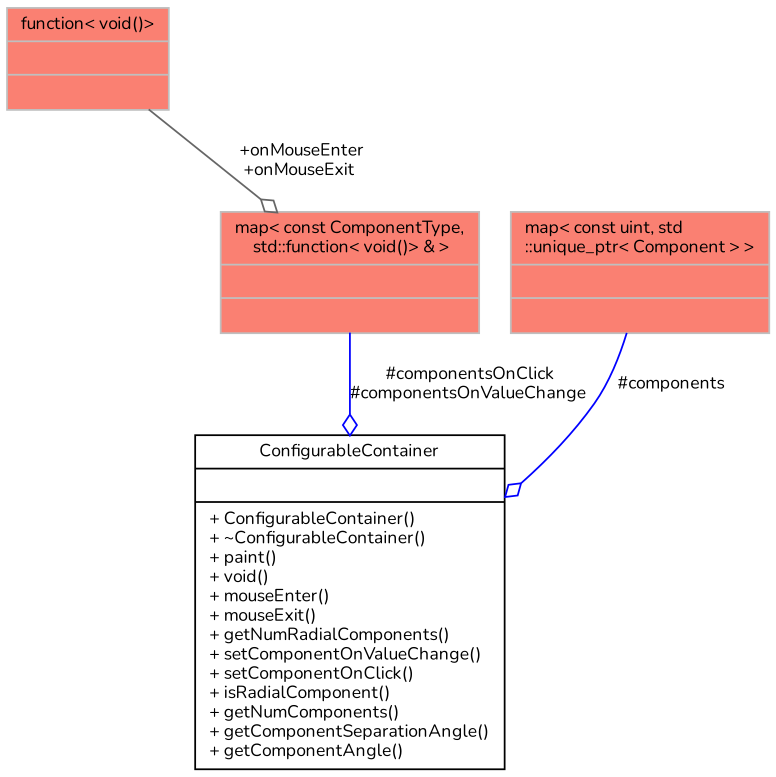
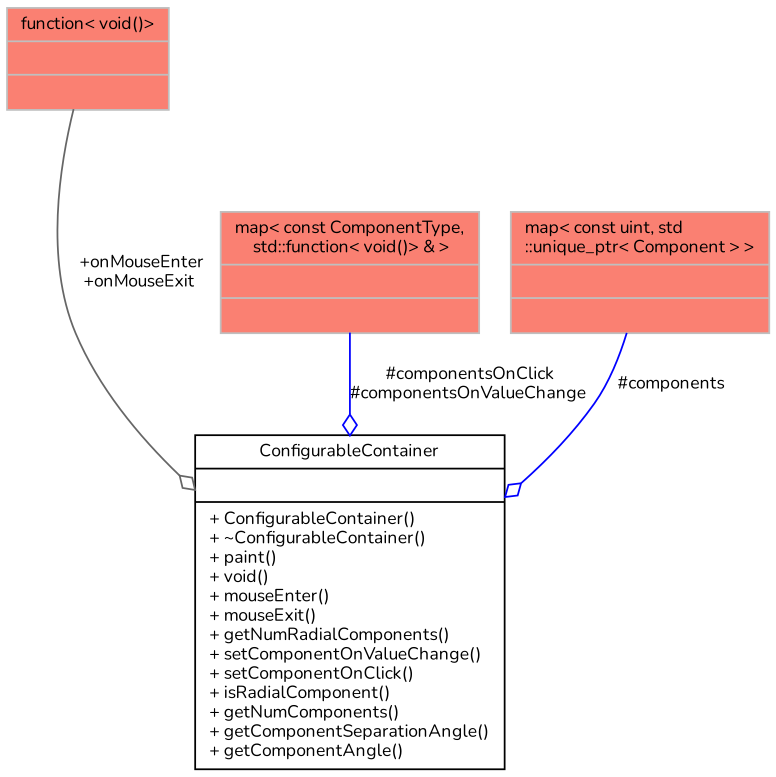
(205, 154) -> (68, 309)
